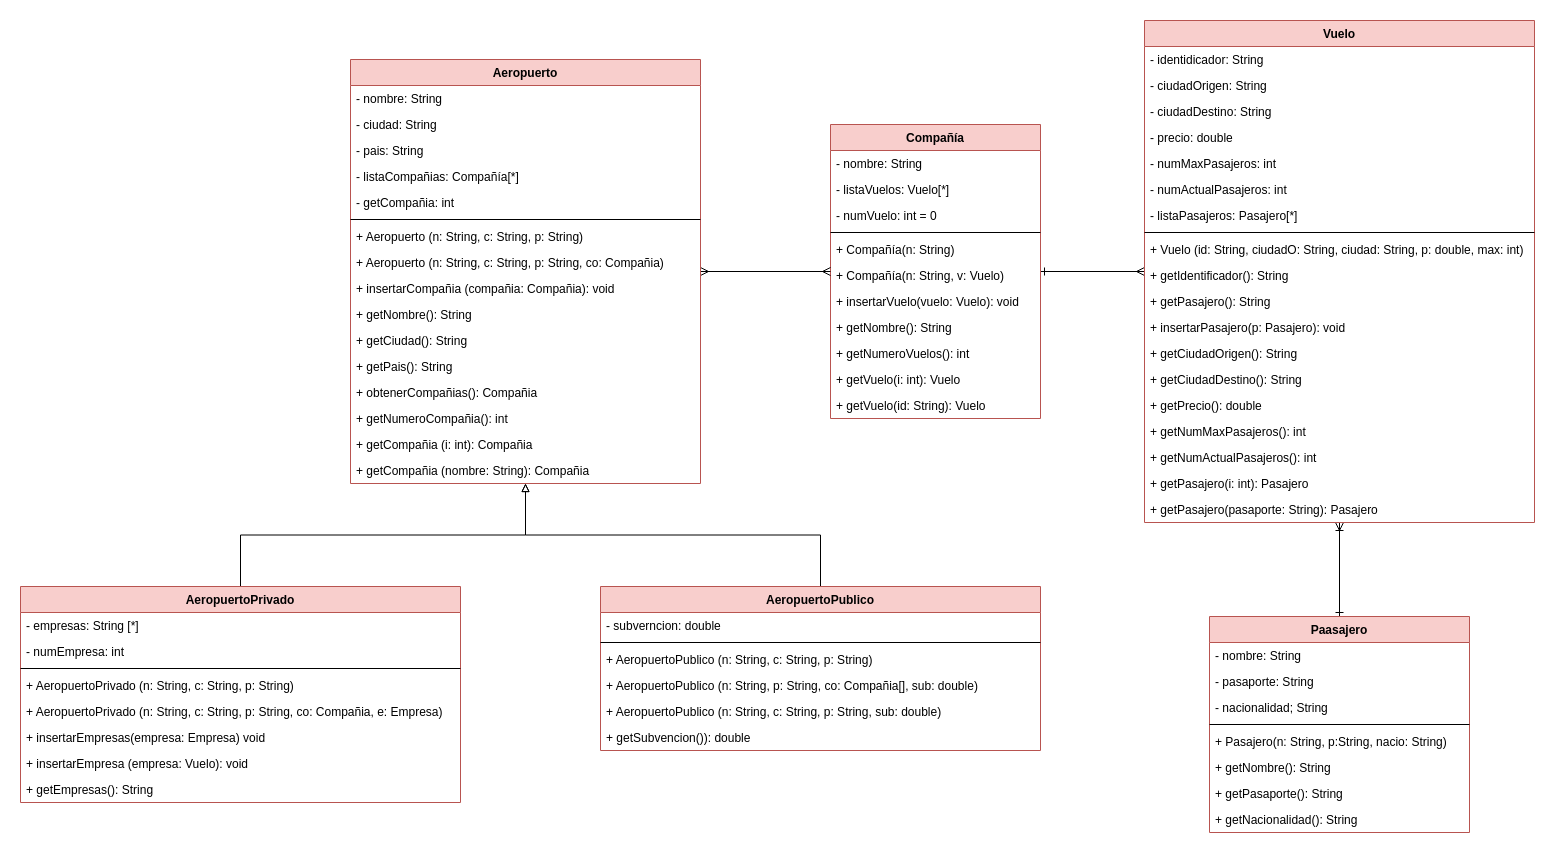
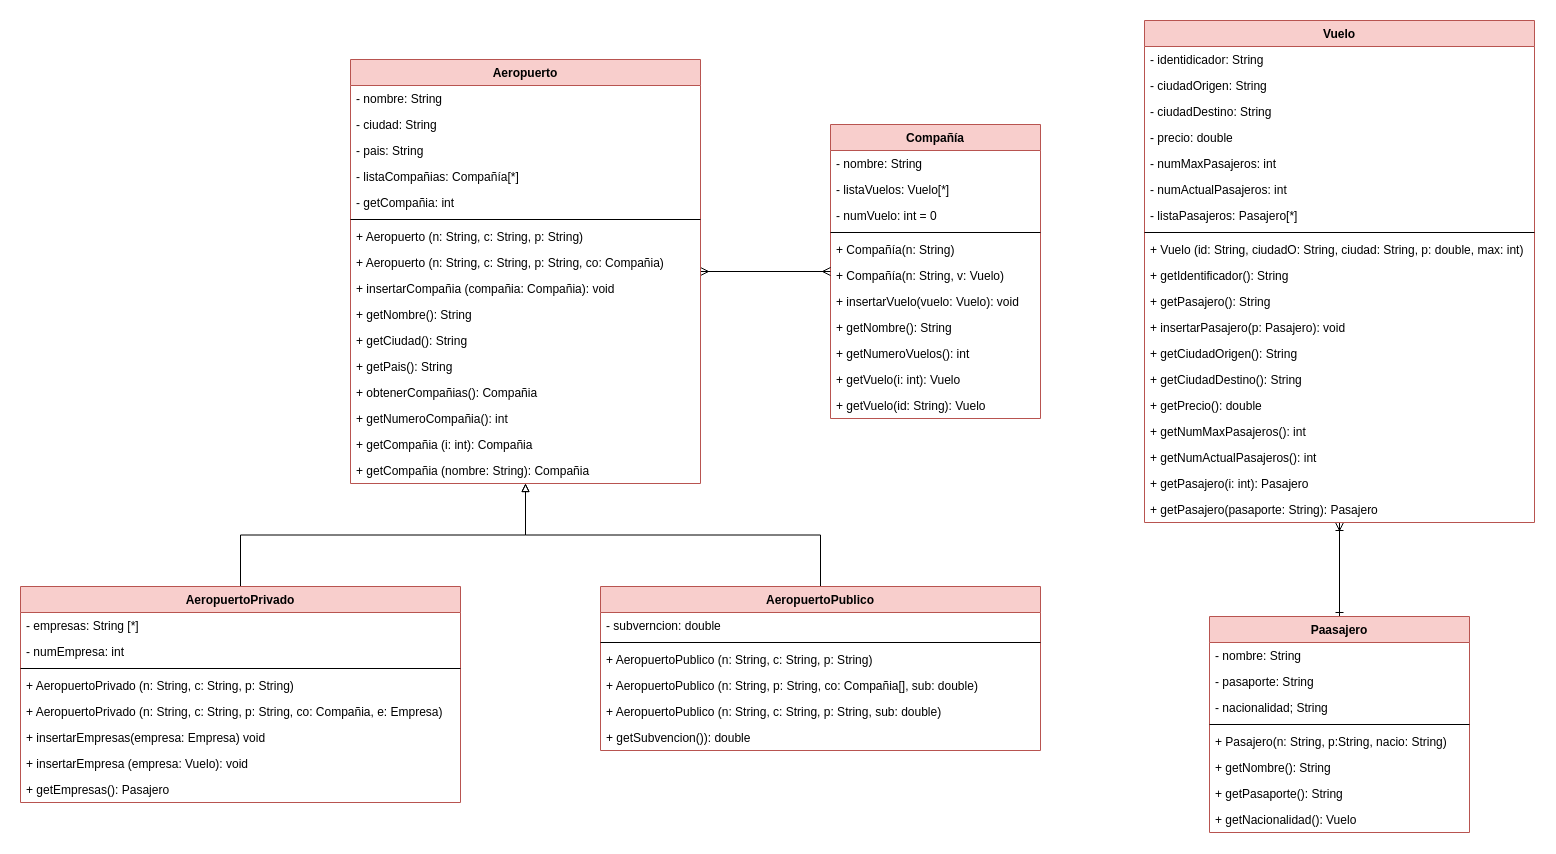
(1092, 272) -> none
(97, 790) -> (105, 790)
(1295, 820) -> (1291, 820)
